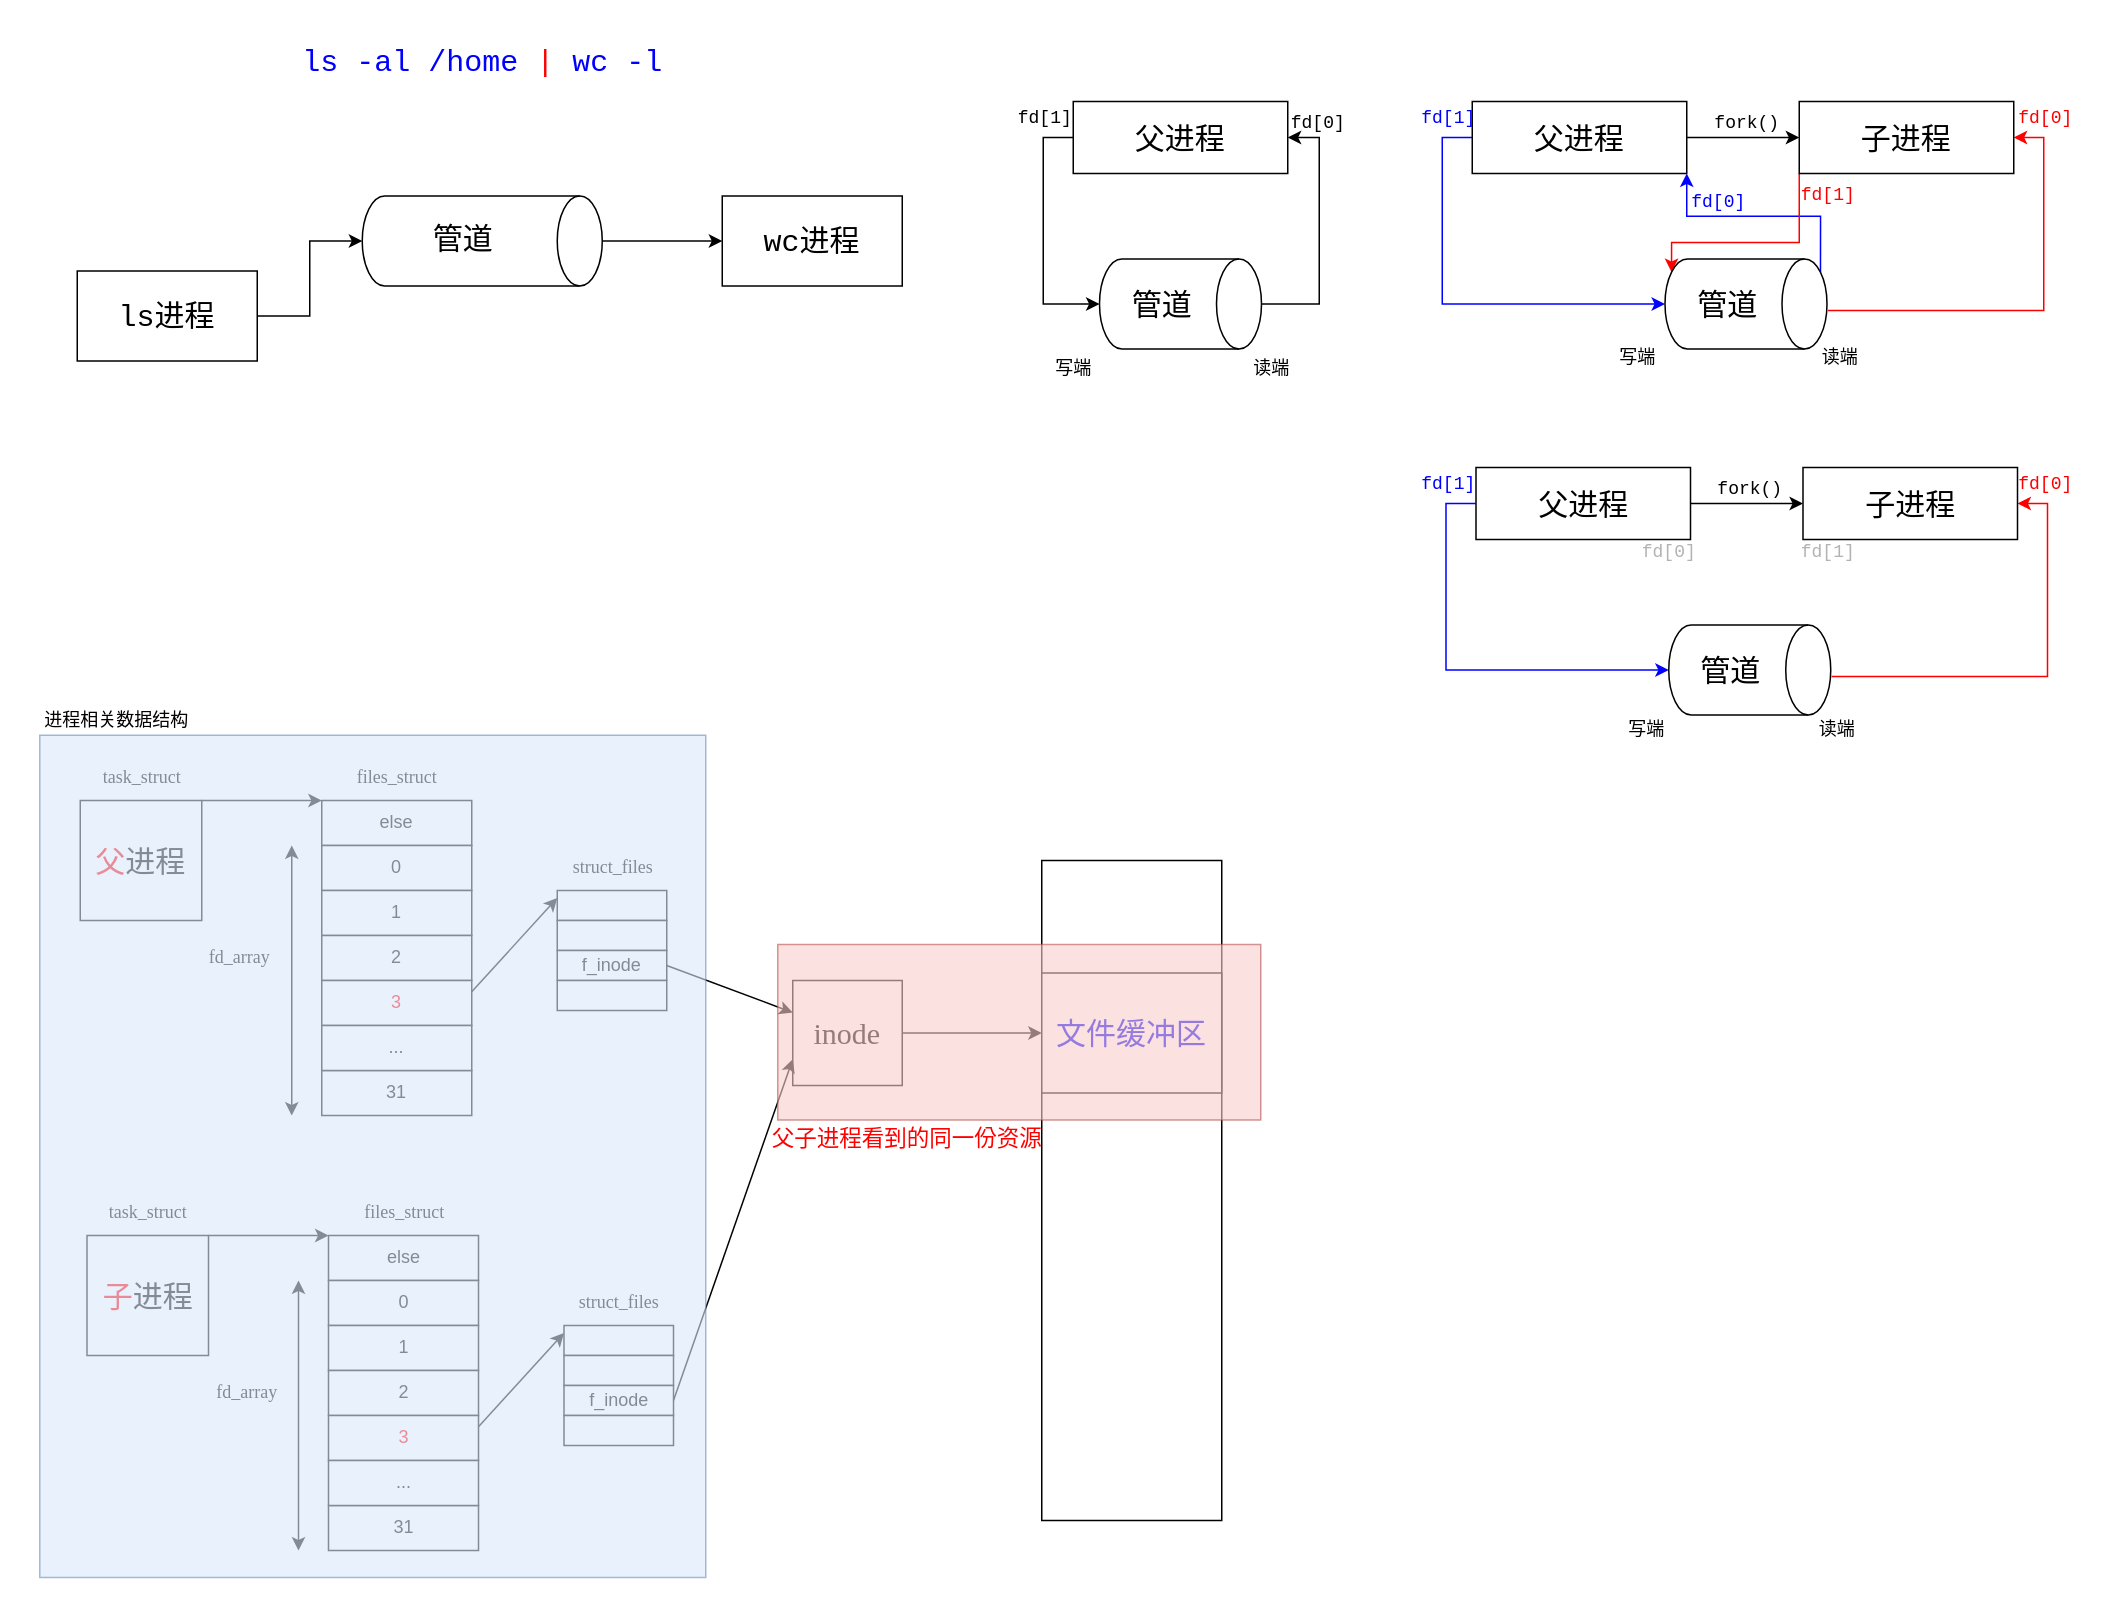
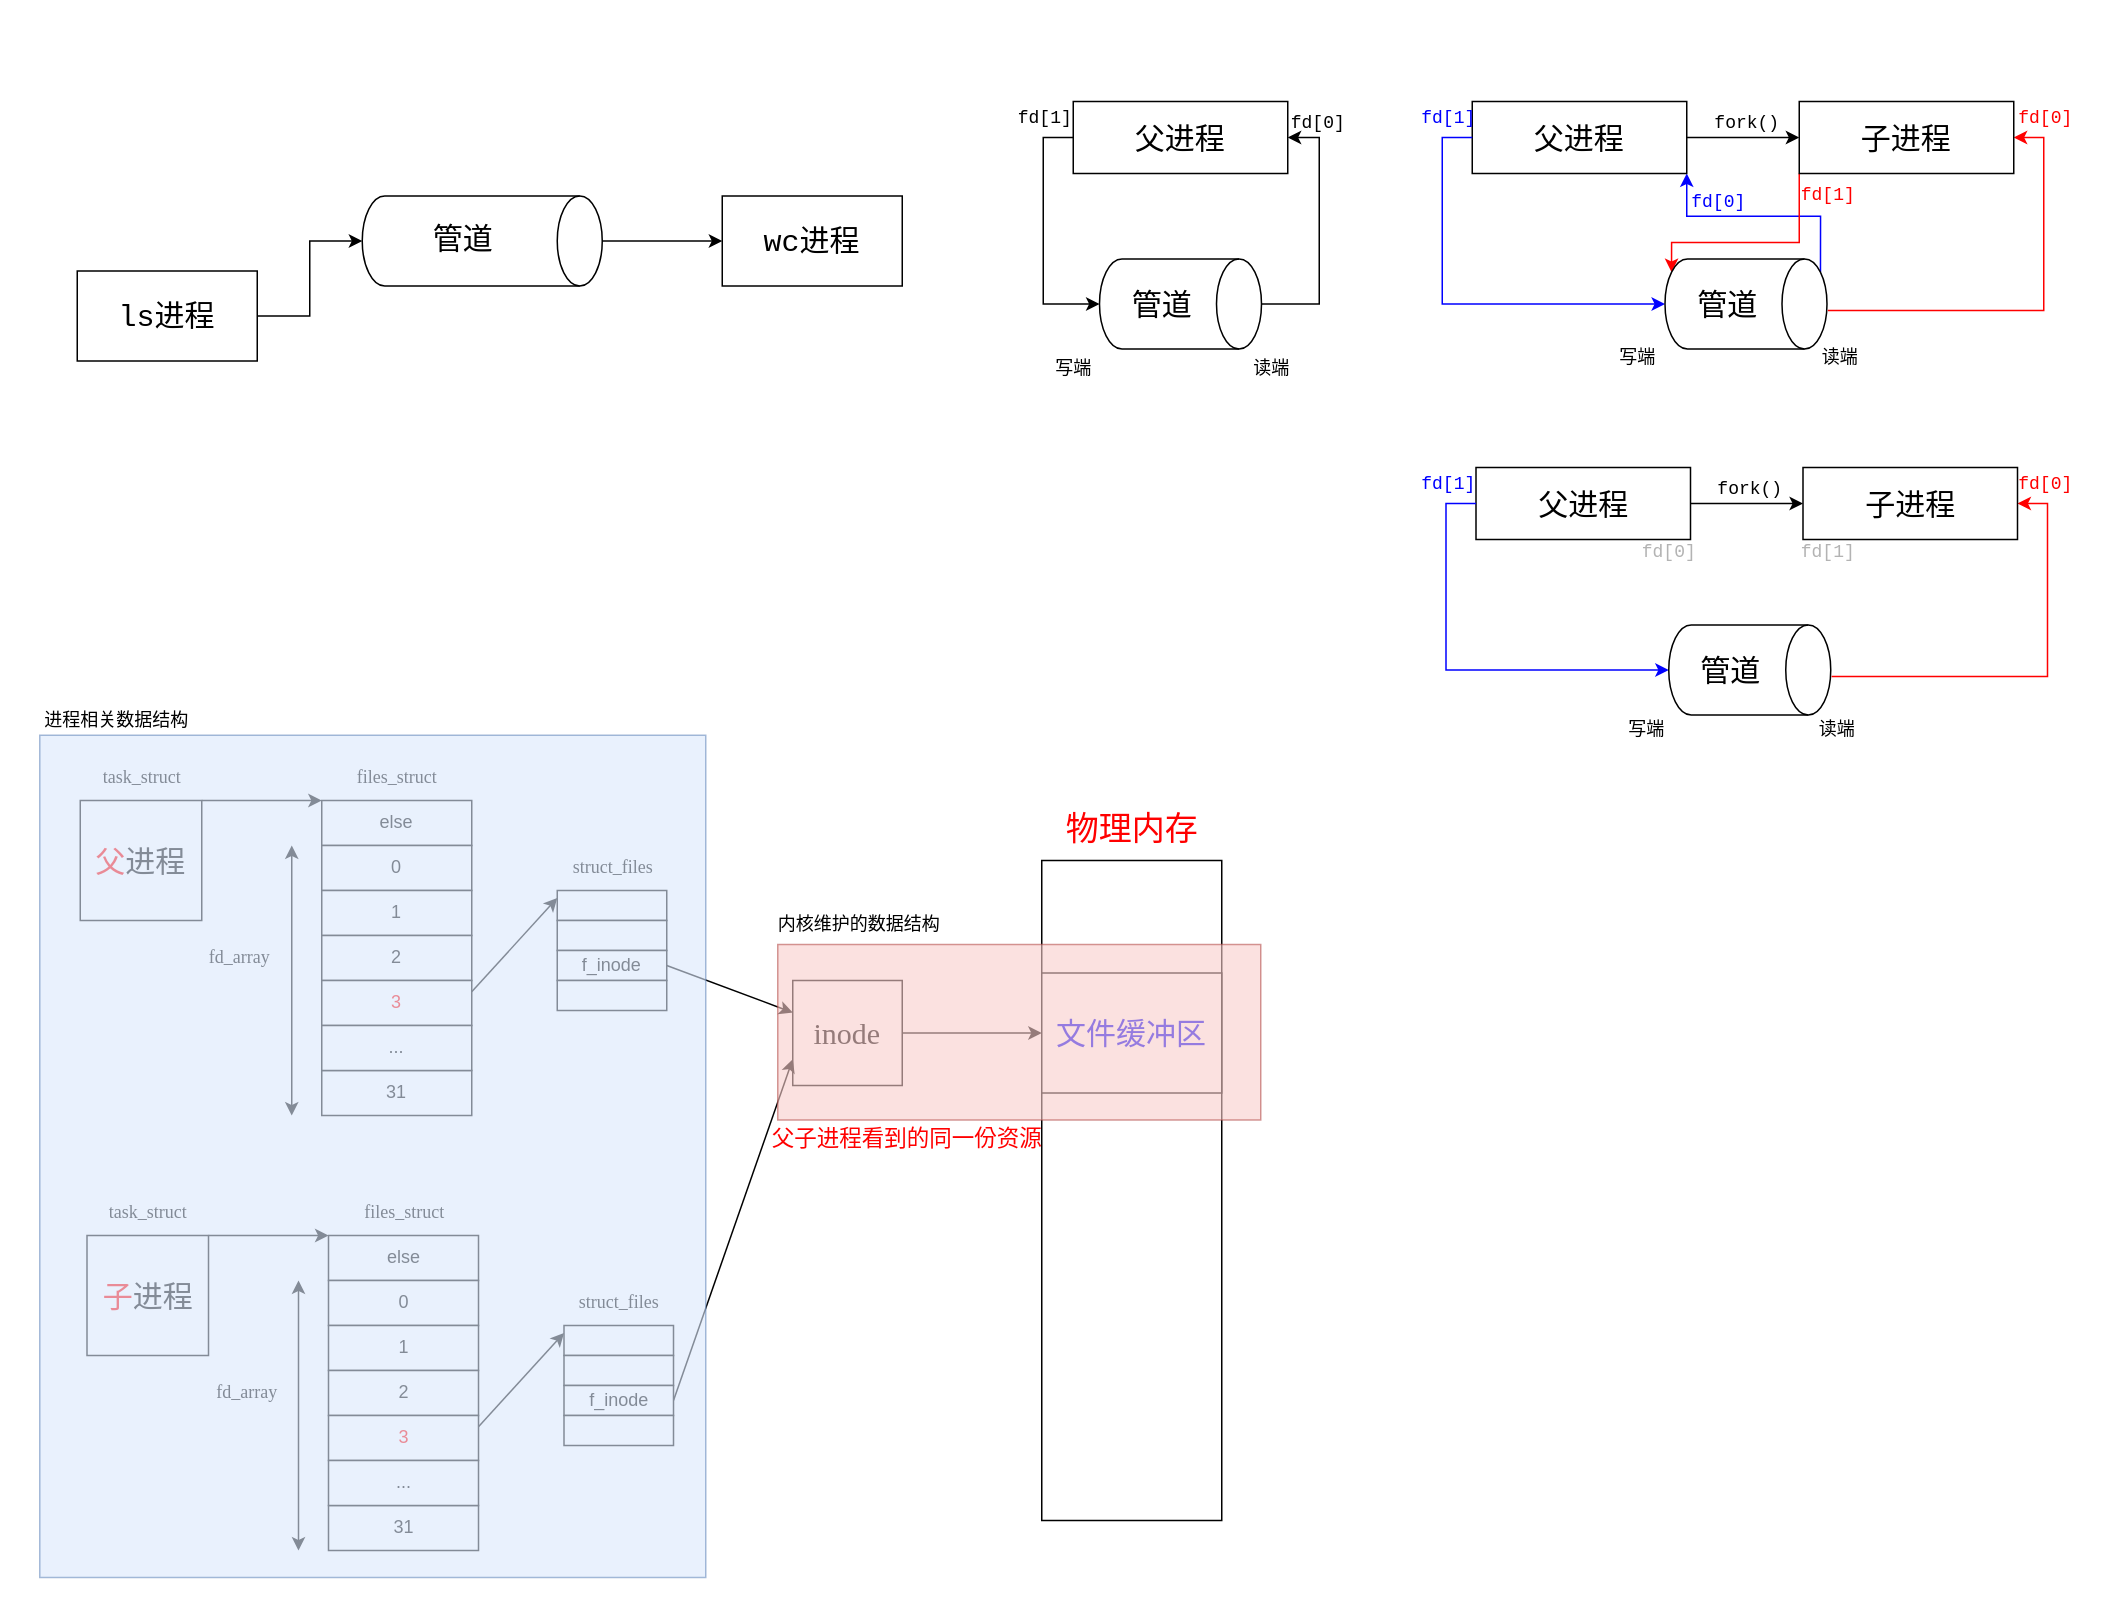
(482, 61) -> none
none -> (1132, 830)
none -> (859, 925)
